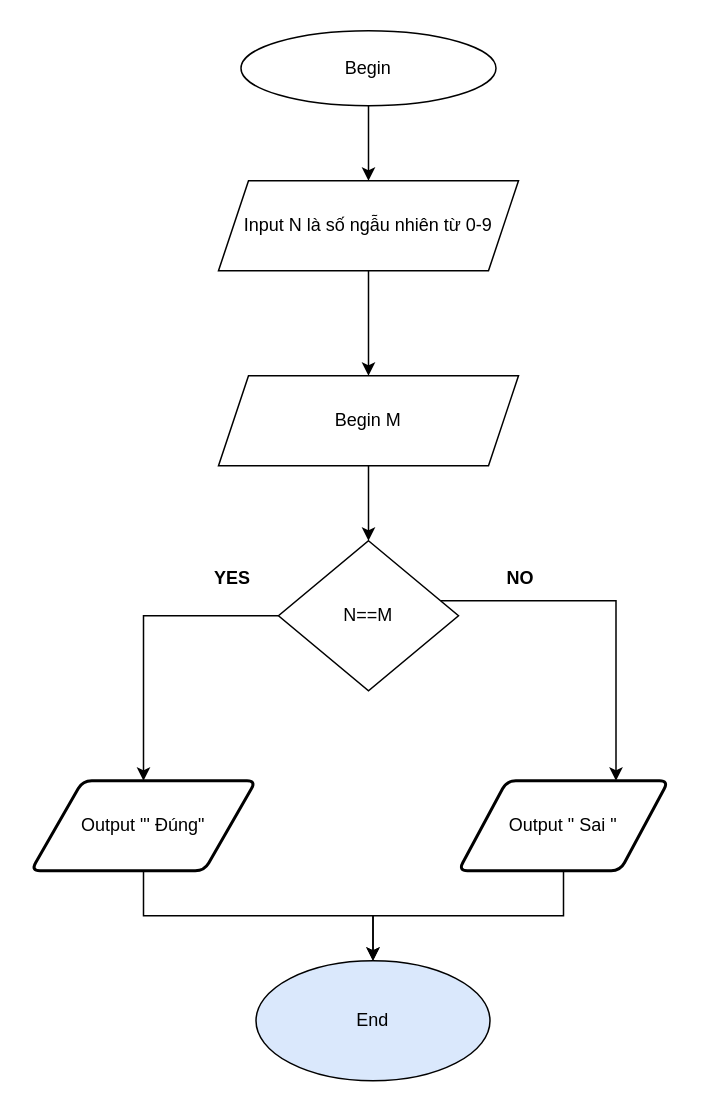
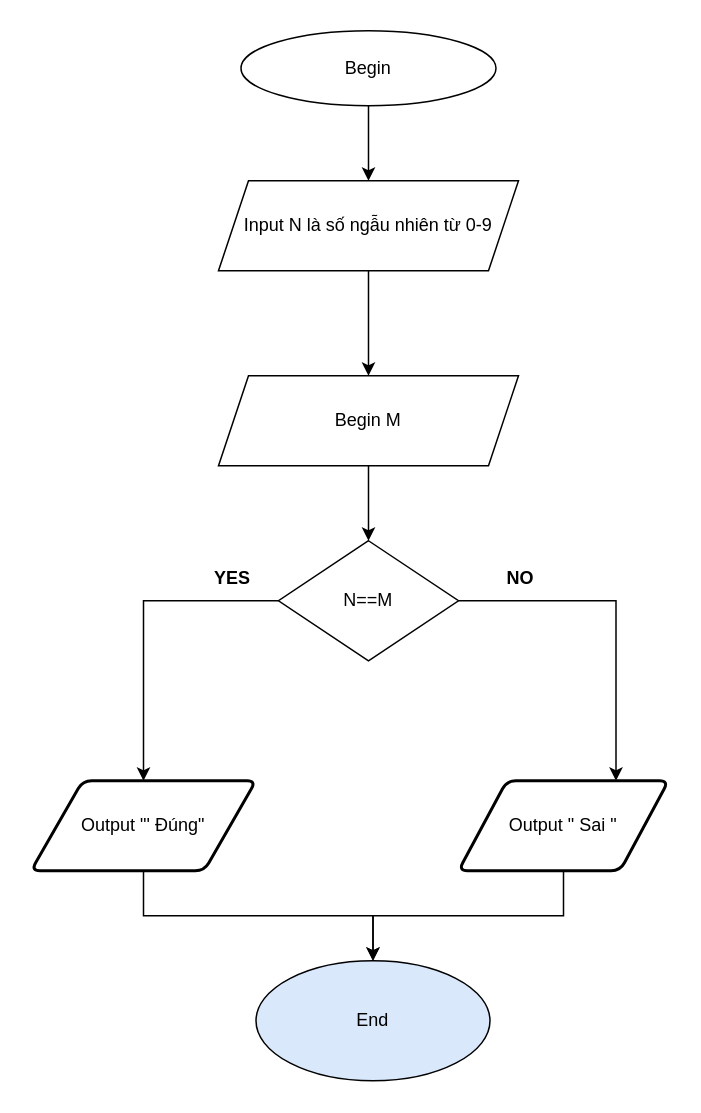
(368, 616) -> (368, 601)
